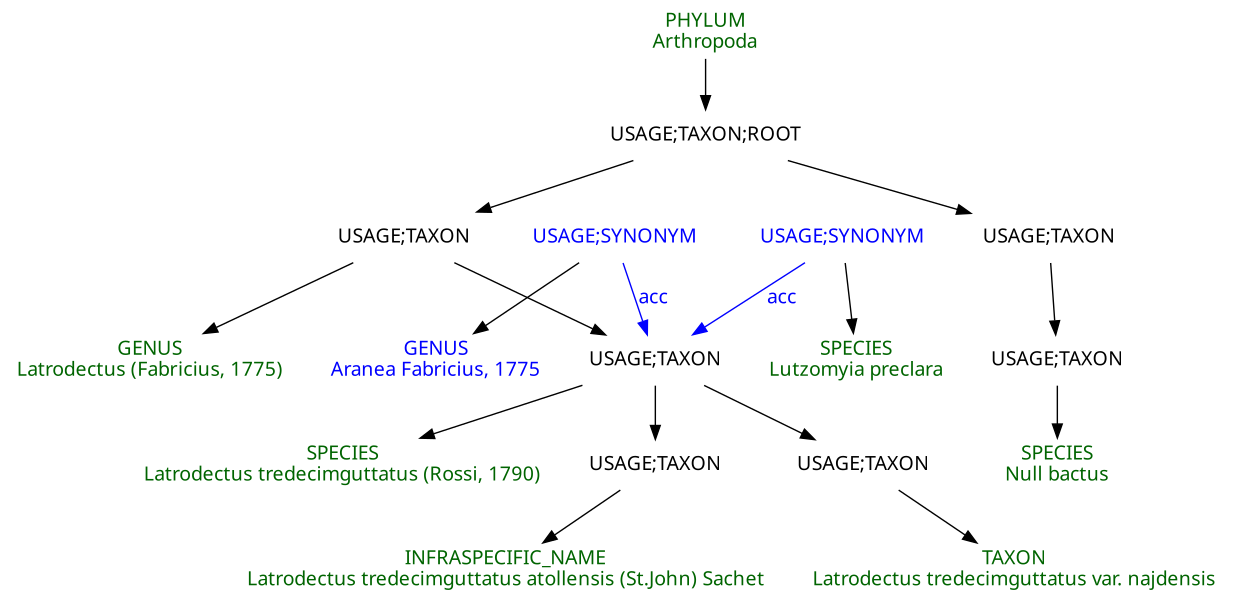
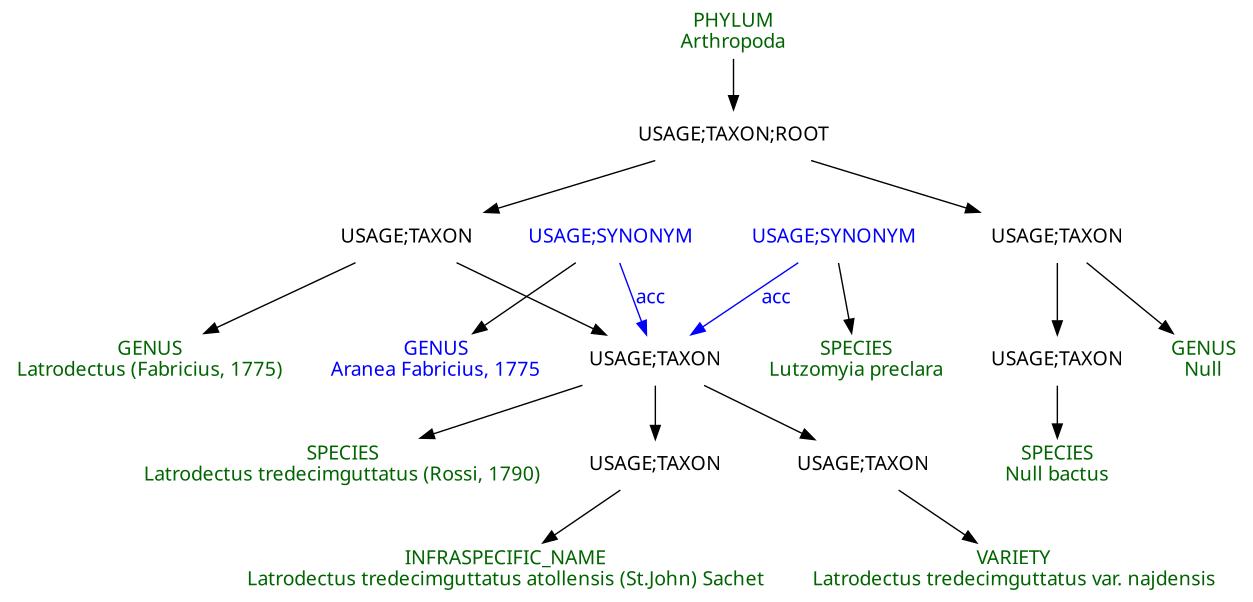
none -> (1204, 360)
(1014, 570) -> (1014, 570)
